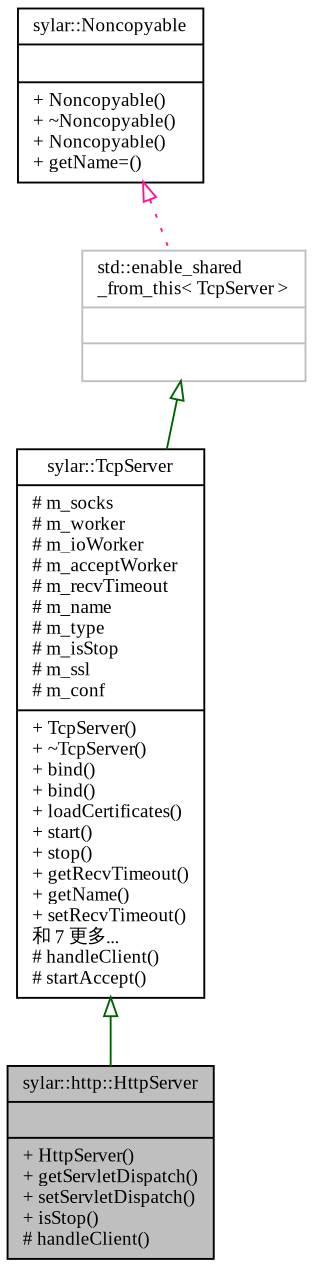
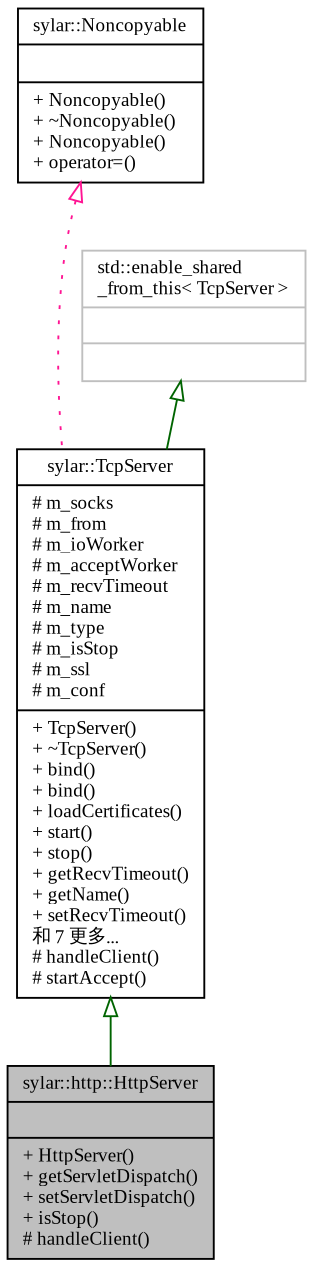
(88, 163) -> (85, 163)
(160, 225) -> (59, 325)
(79, 524) -> (70, 524)
